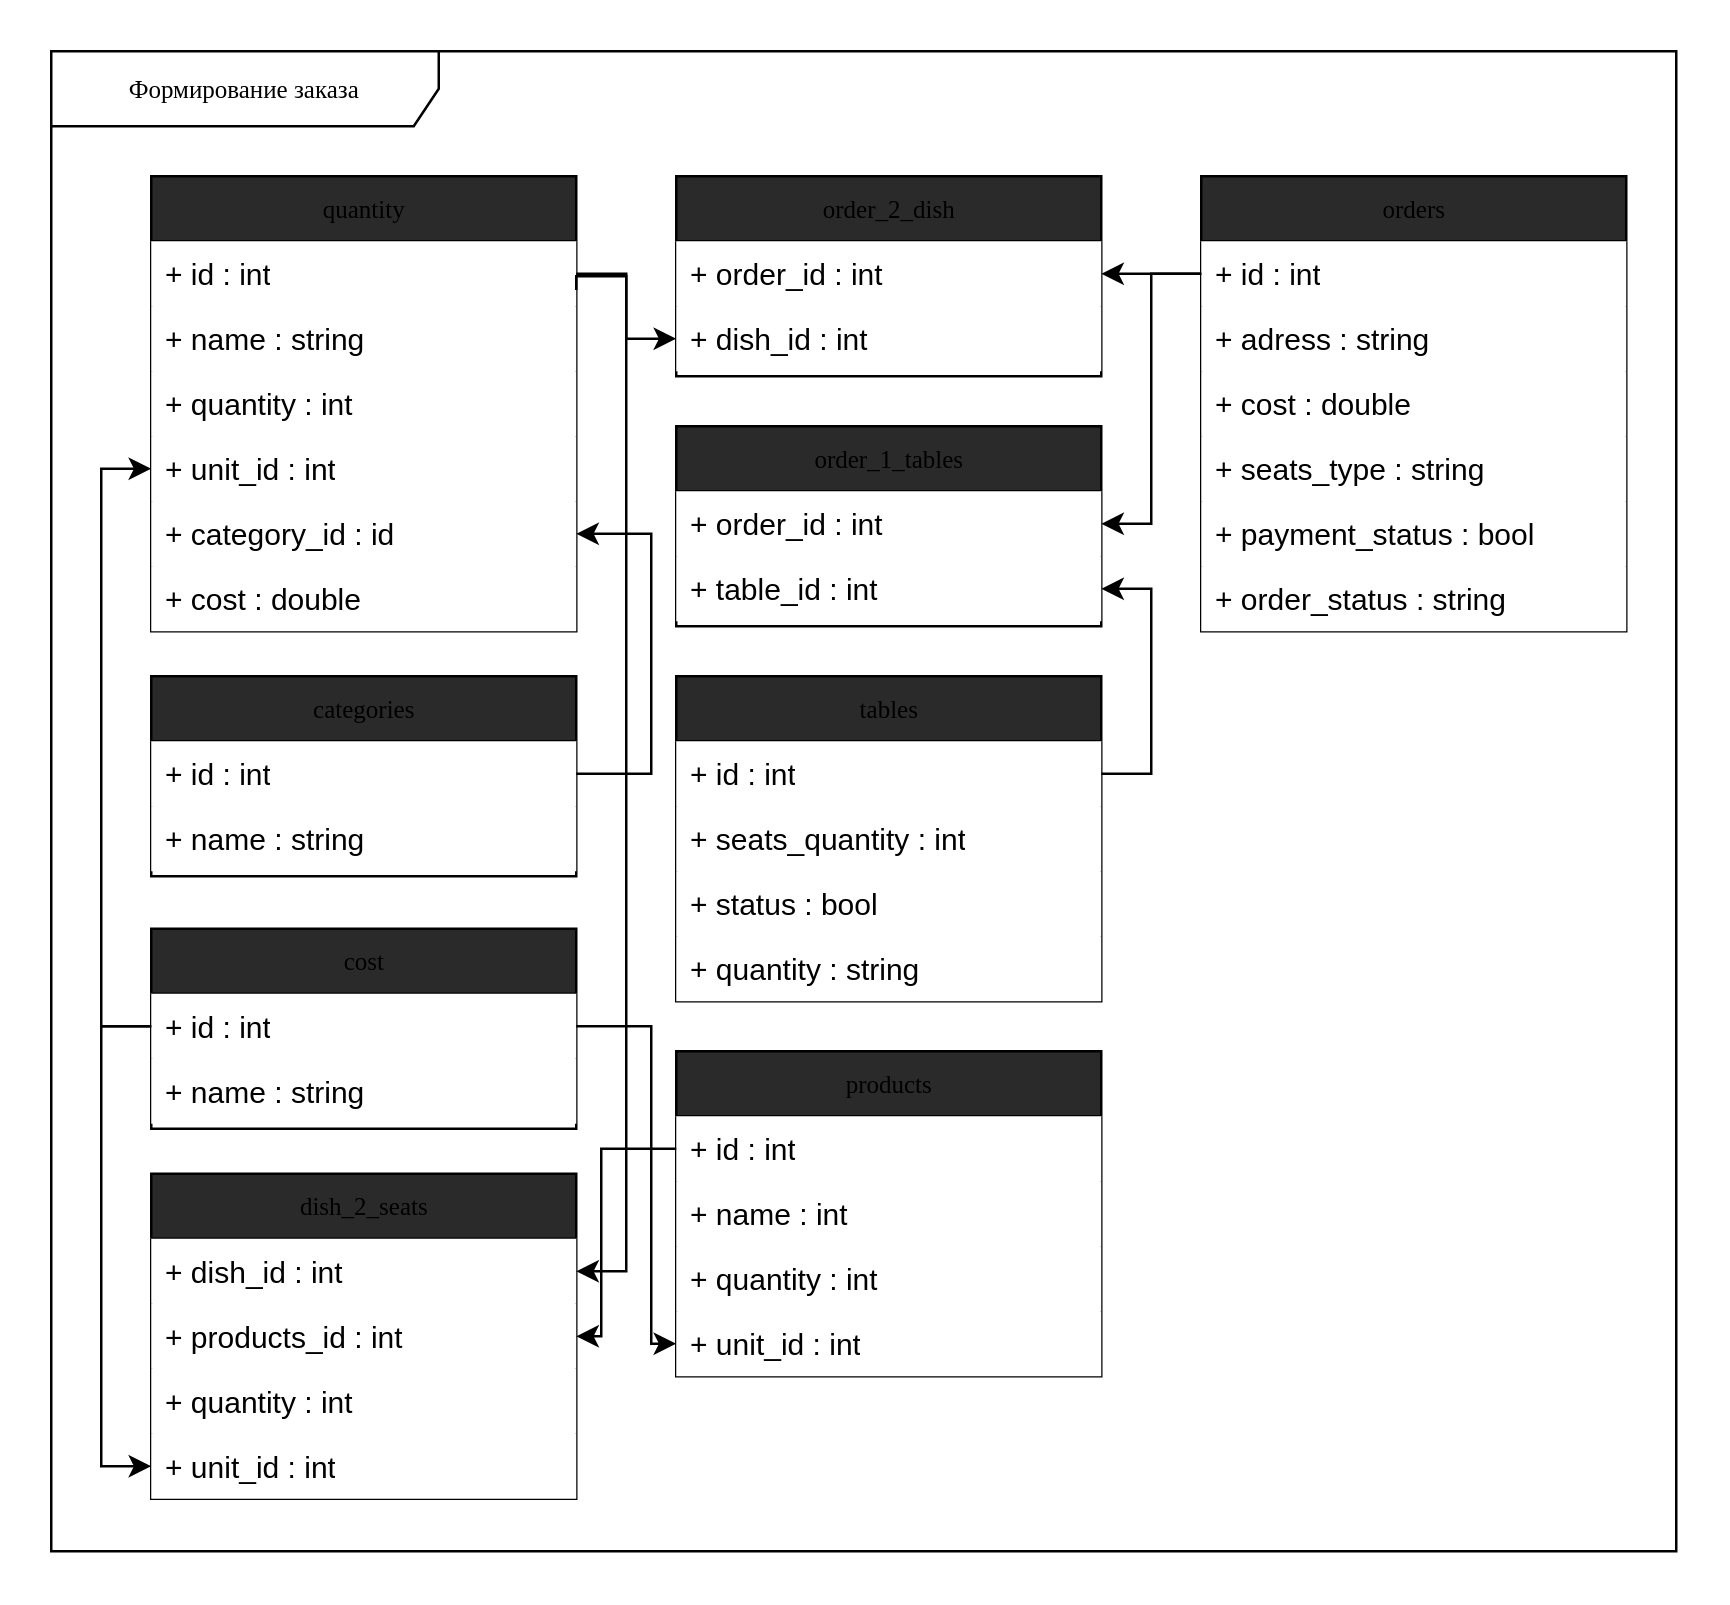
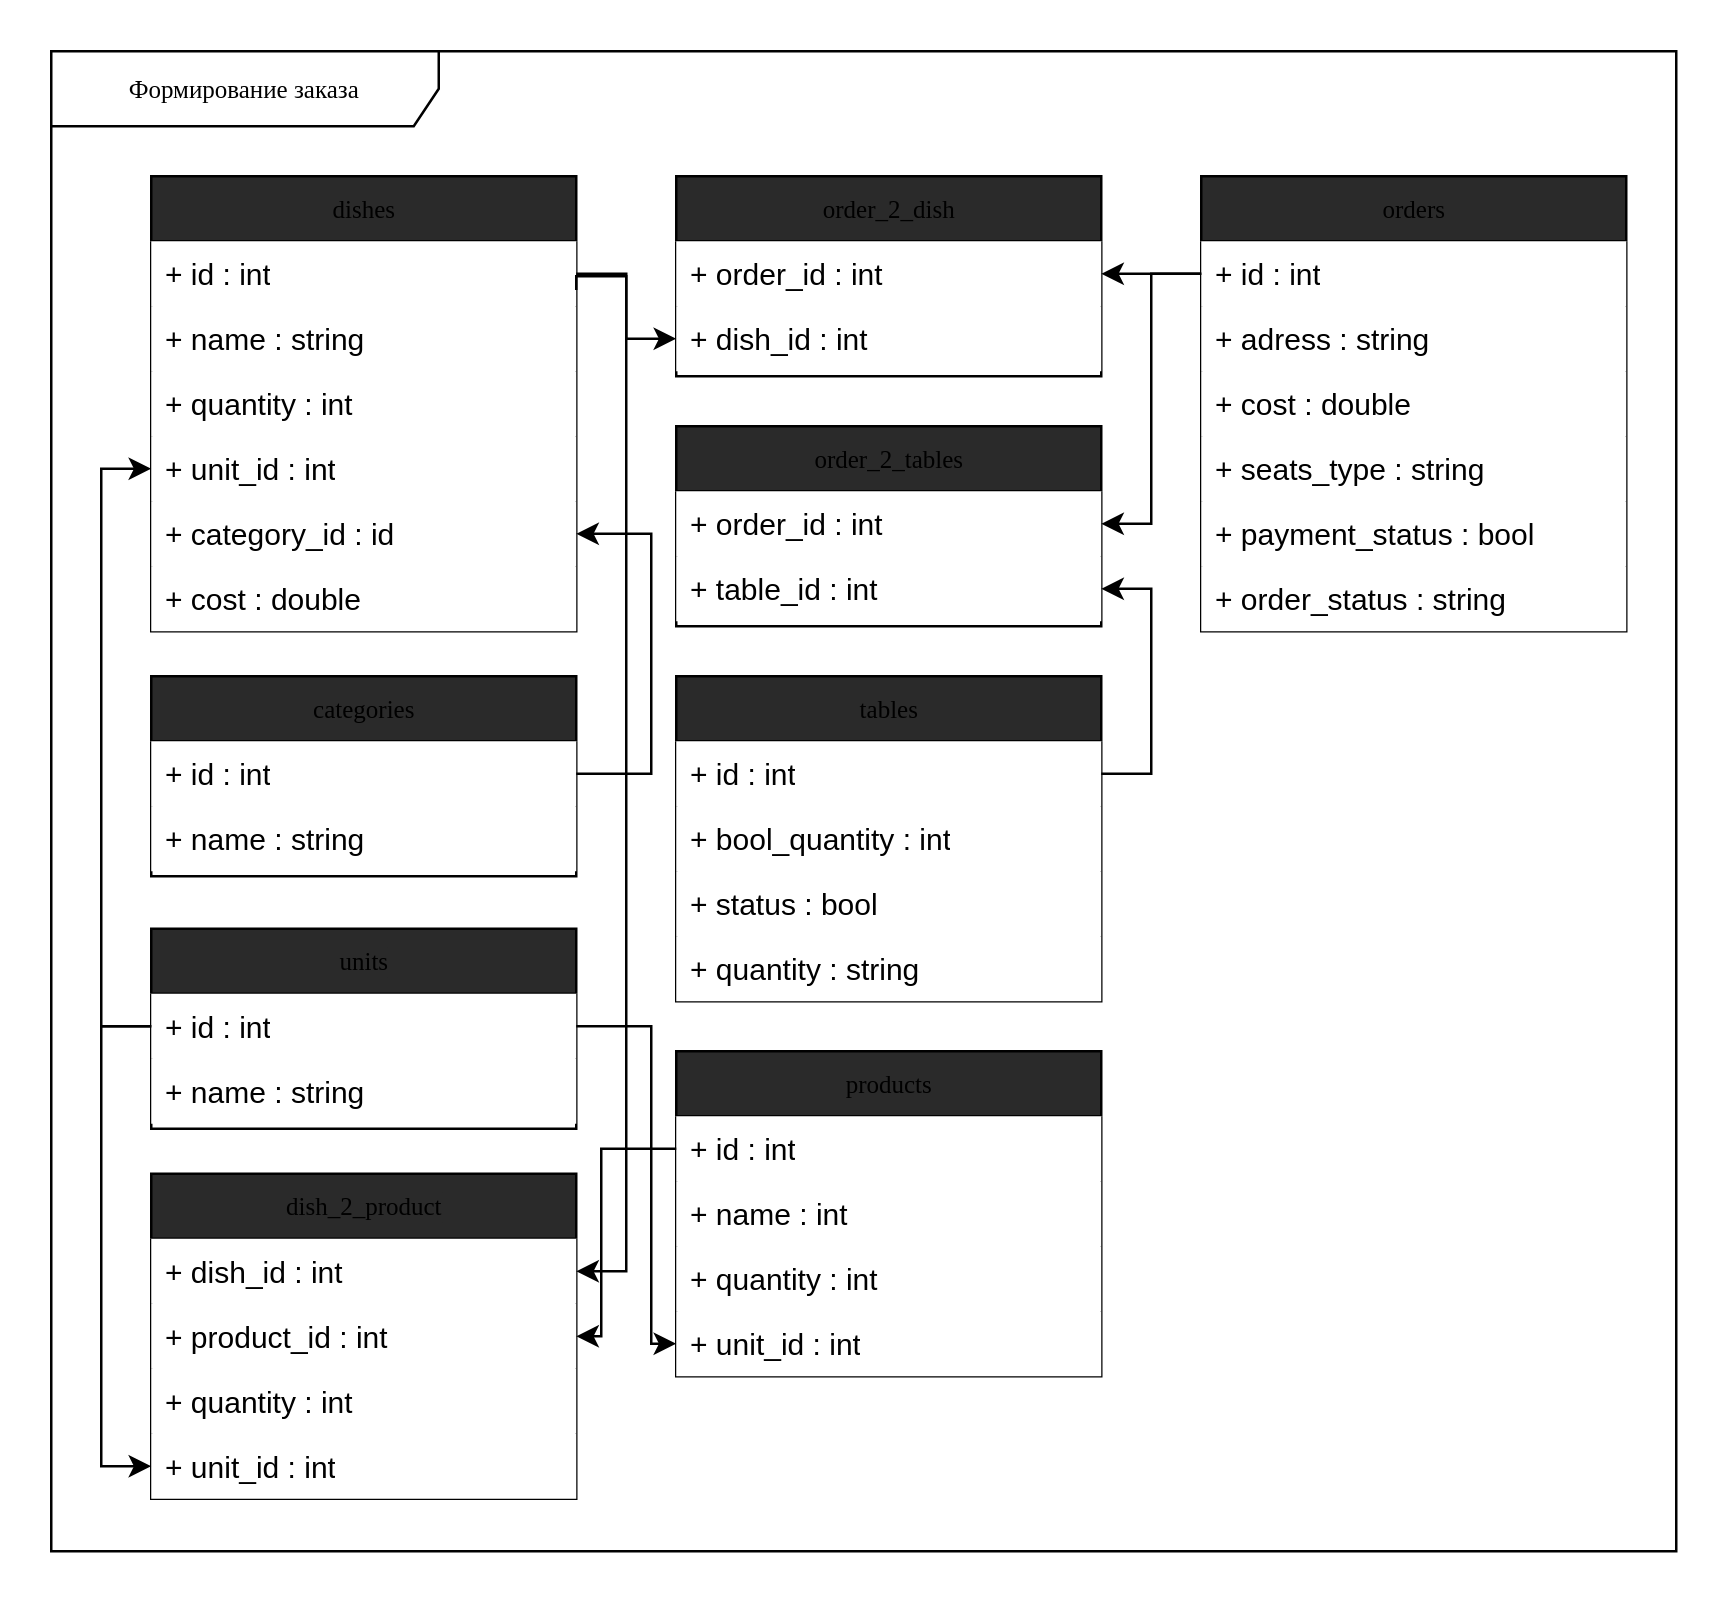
(365, 209) -> (365, 209)
(890, 459) -> (890, 459)
(853, 842) -> (840, 842)
(365, 961) -> (365, 961)
(365, 1206) -> (365, 1206)
(302, 1339) -> (294, 1339)
